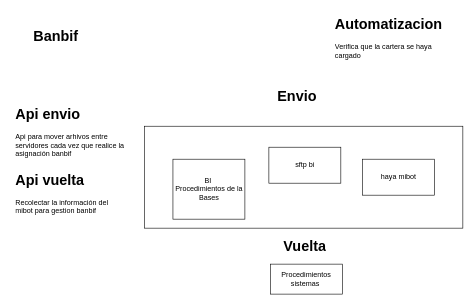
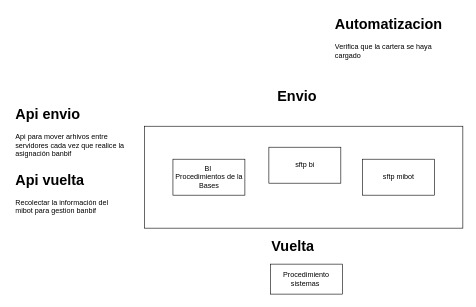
(69, 36) -> none
(399, 177) -> (399, 177)
(209, 189) -> (209, 177)
(306, 246) -> (294, 246)
(306, 279) -> (306, 279)
